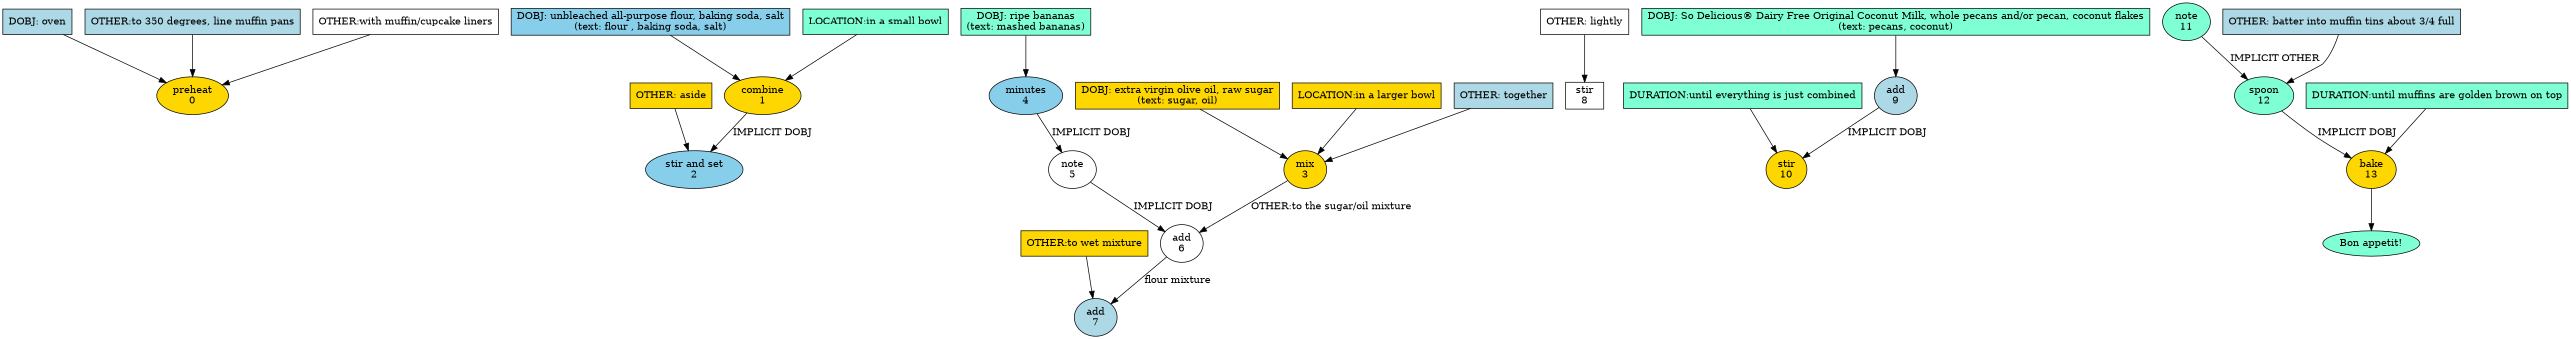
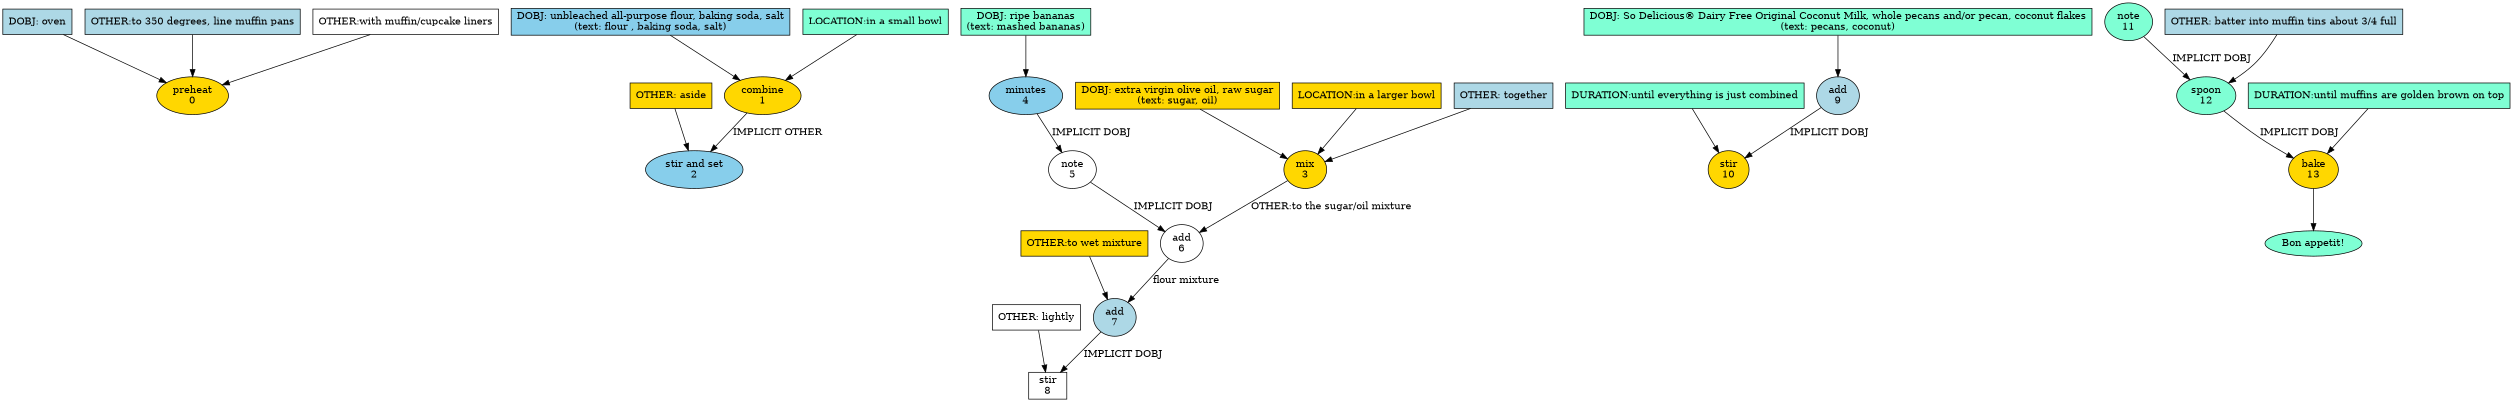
(2275, 59) -> (2212, 59)
(773, 133) -> (778, 133)
none -> (1083, 350)
